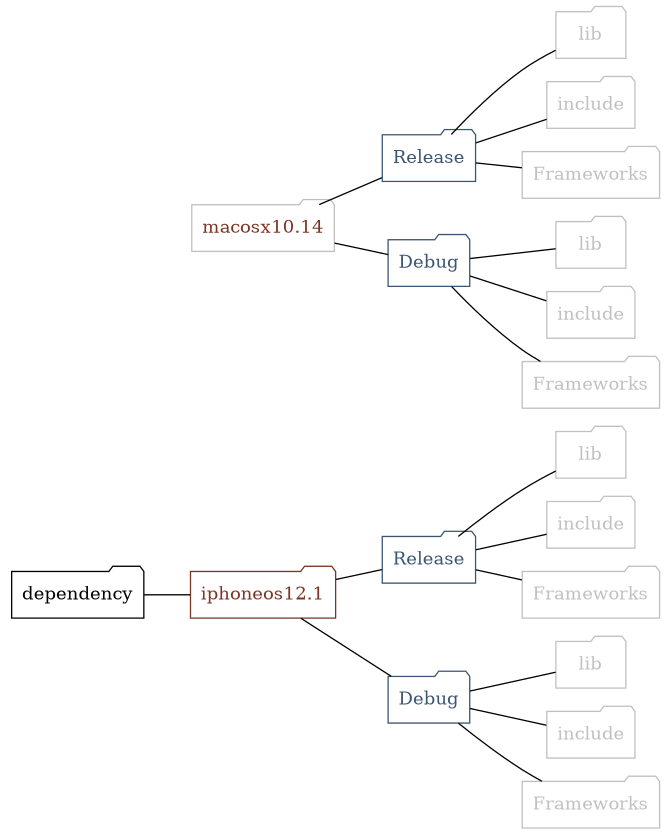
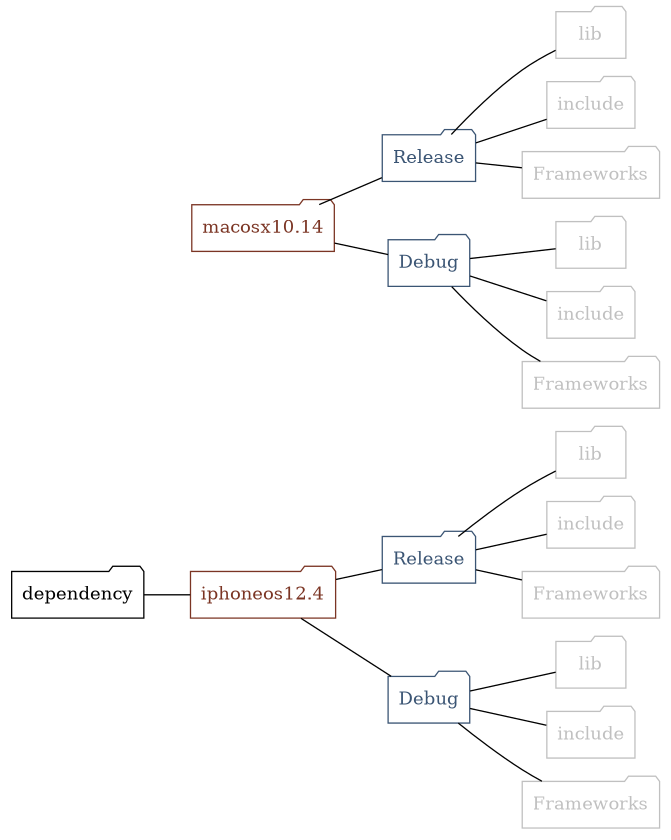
(263, 228) -> (263, 228)
(263, 595) -> (263, 595)
